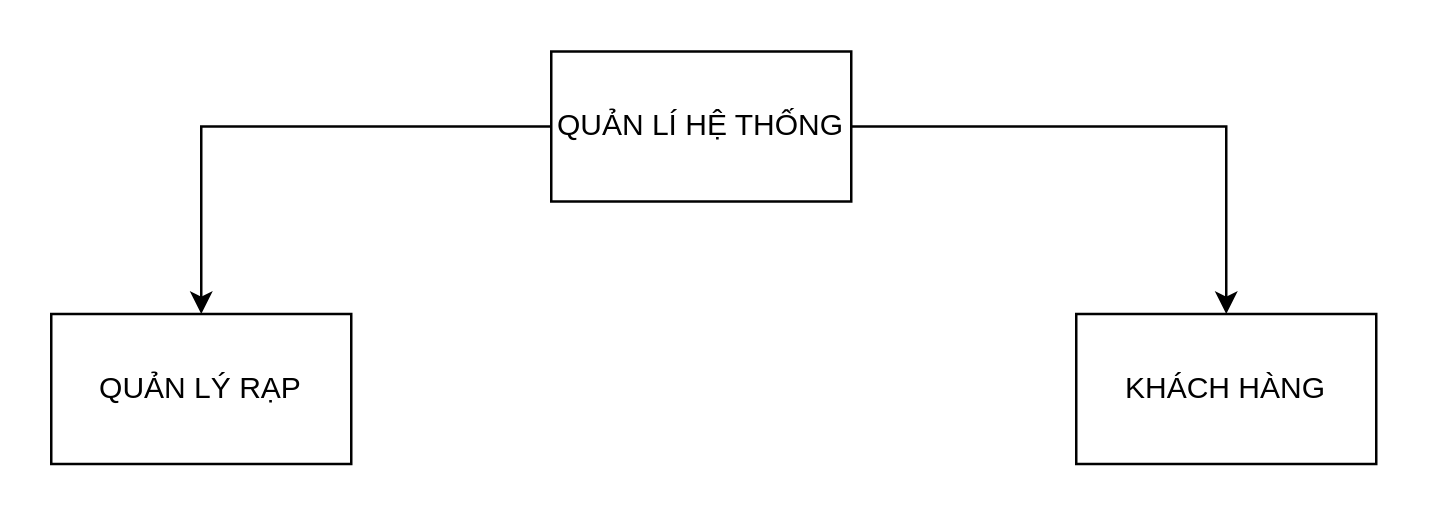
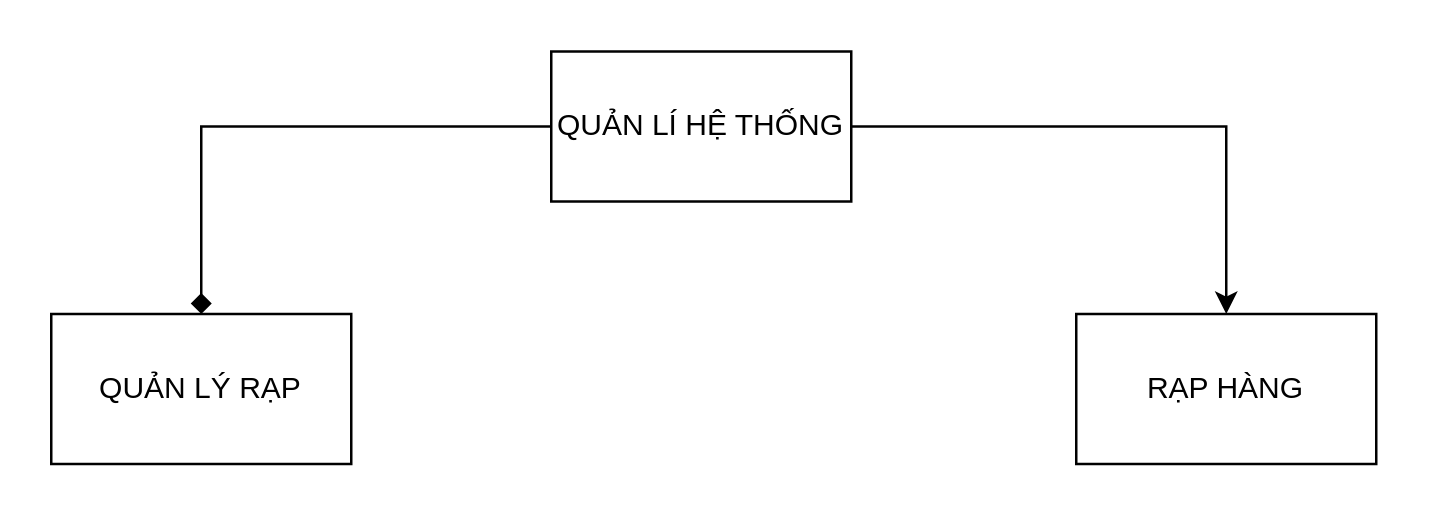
(201, 295) -> (201, 293)
(1226, 389) -> (1226, 389)
